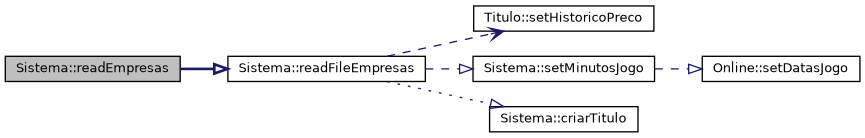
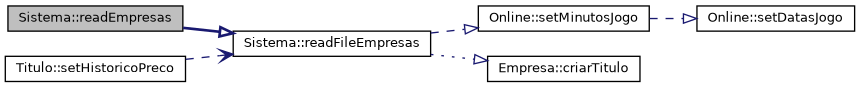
(439, 45) -> (203, 57)
(564, 69) -> (564, 19)
(564, 119) -> (564, 69)
